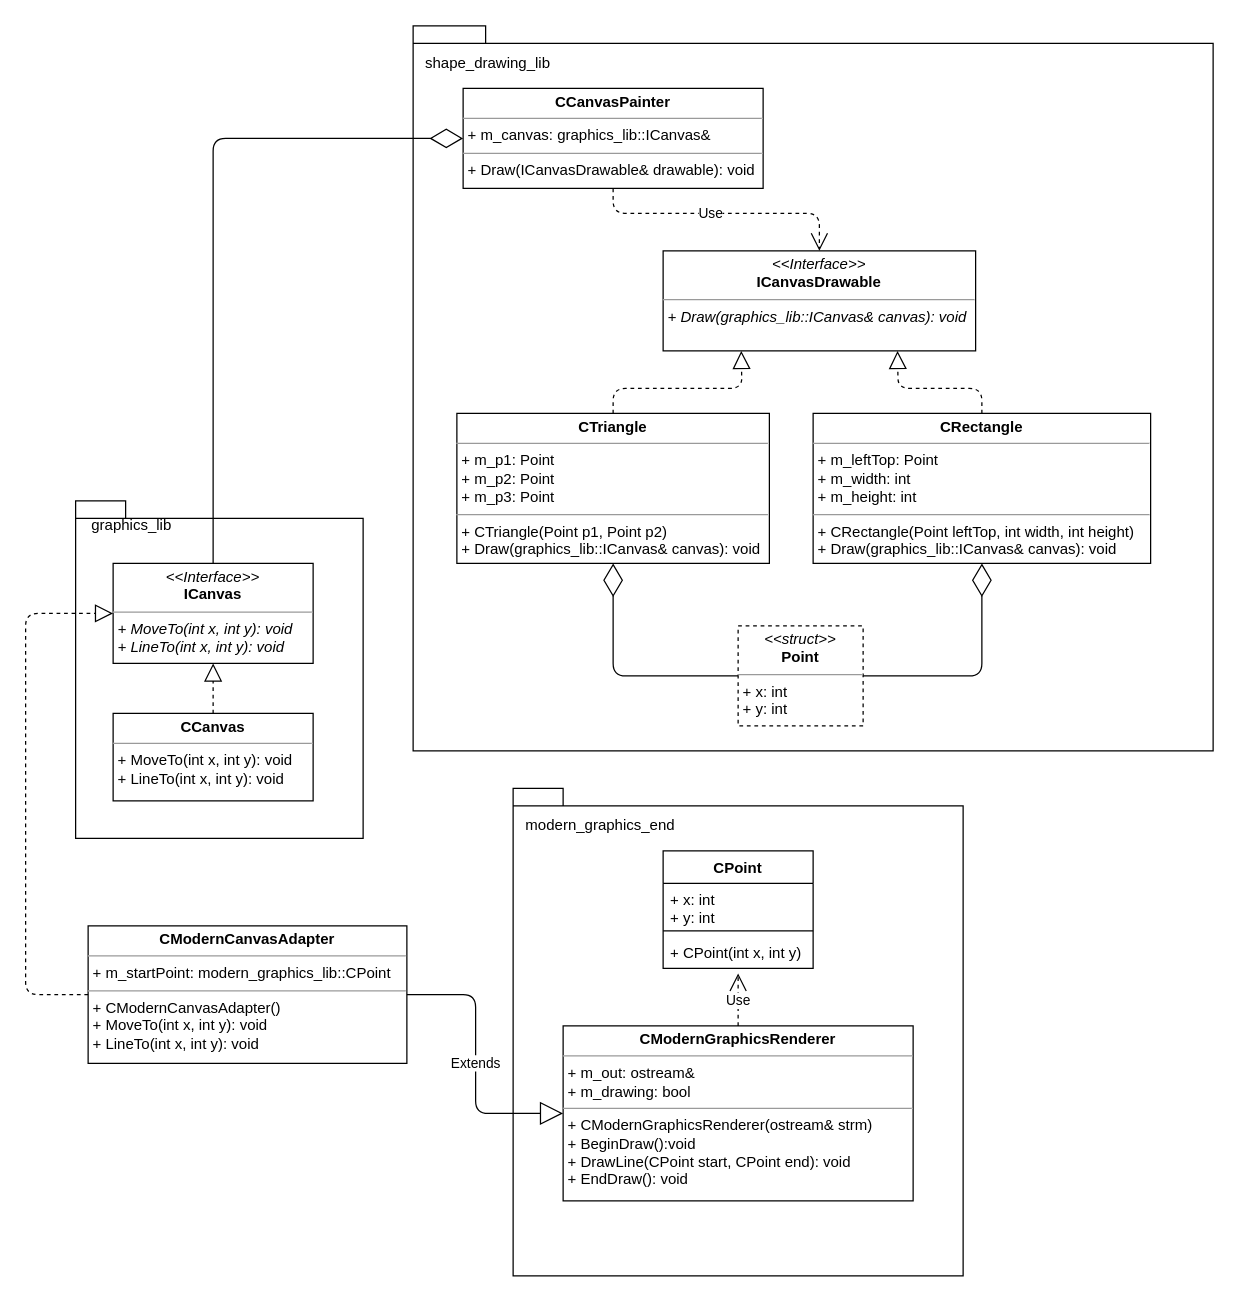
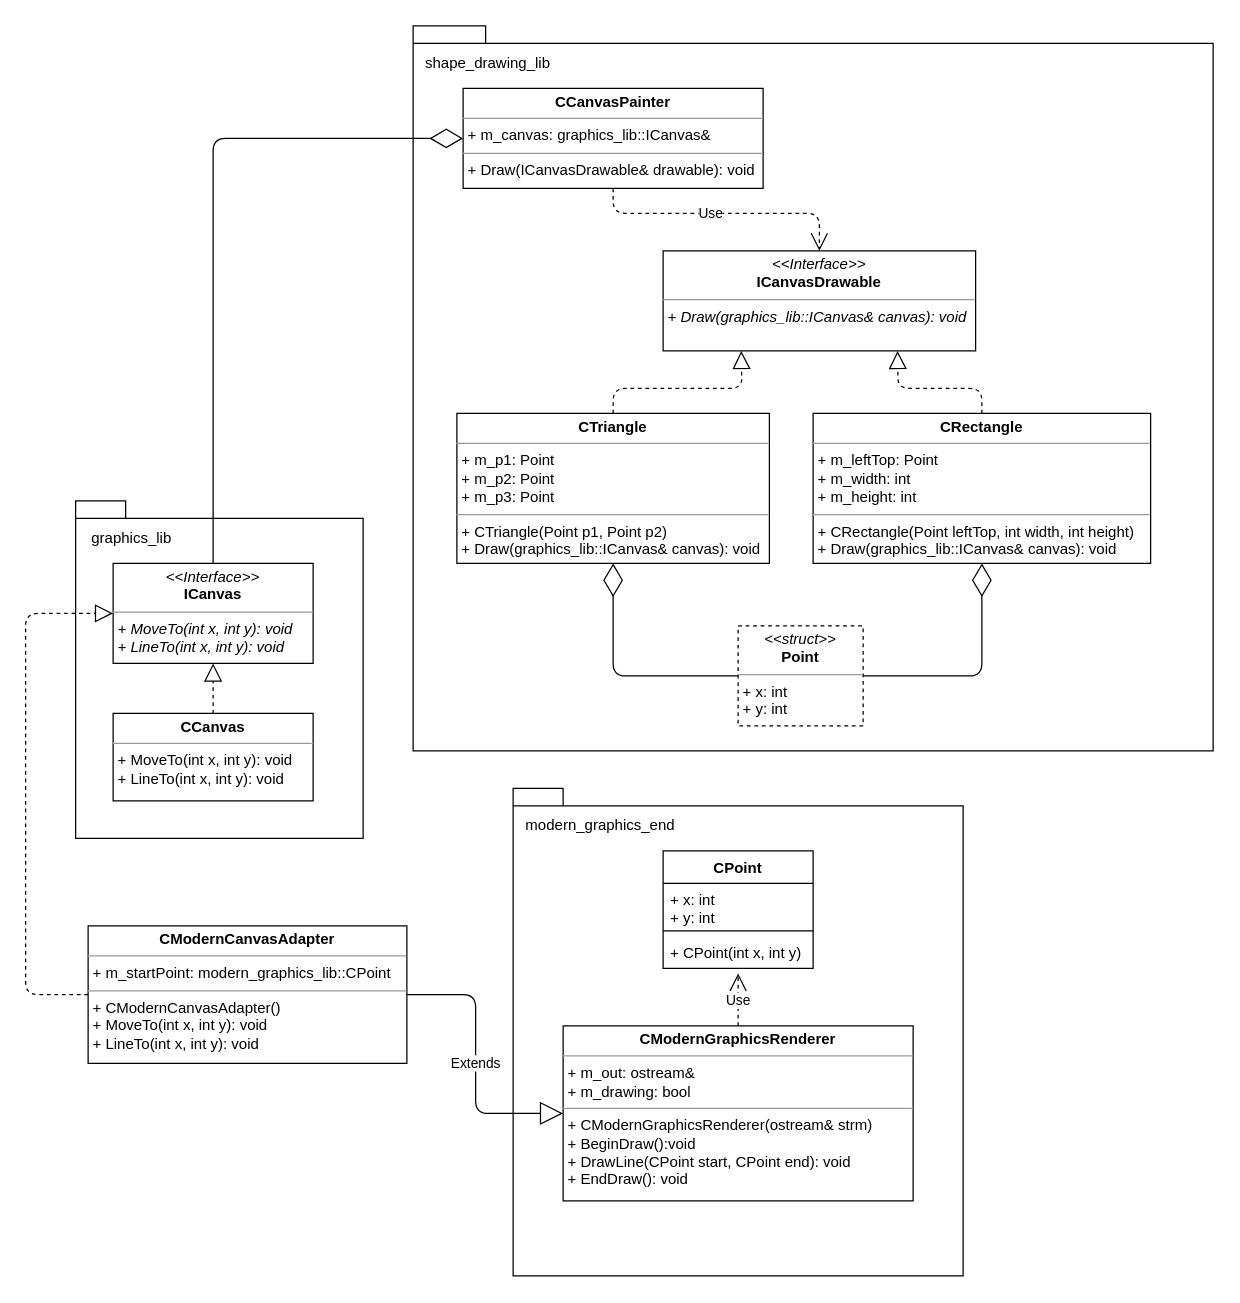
(132, 526) -> (132, 538)
